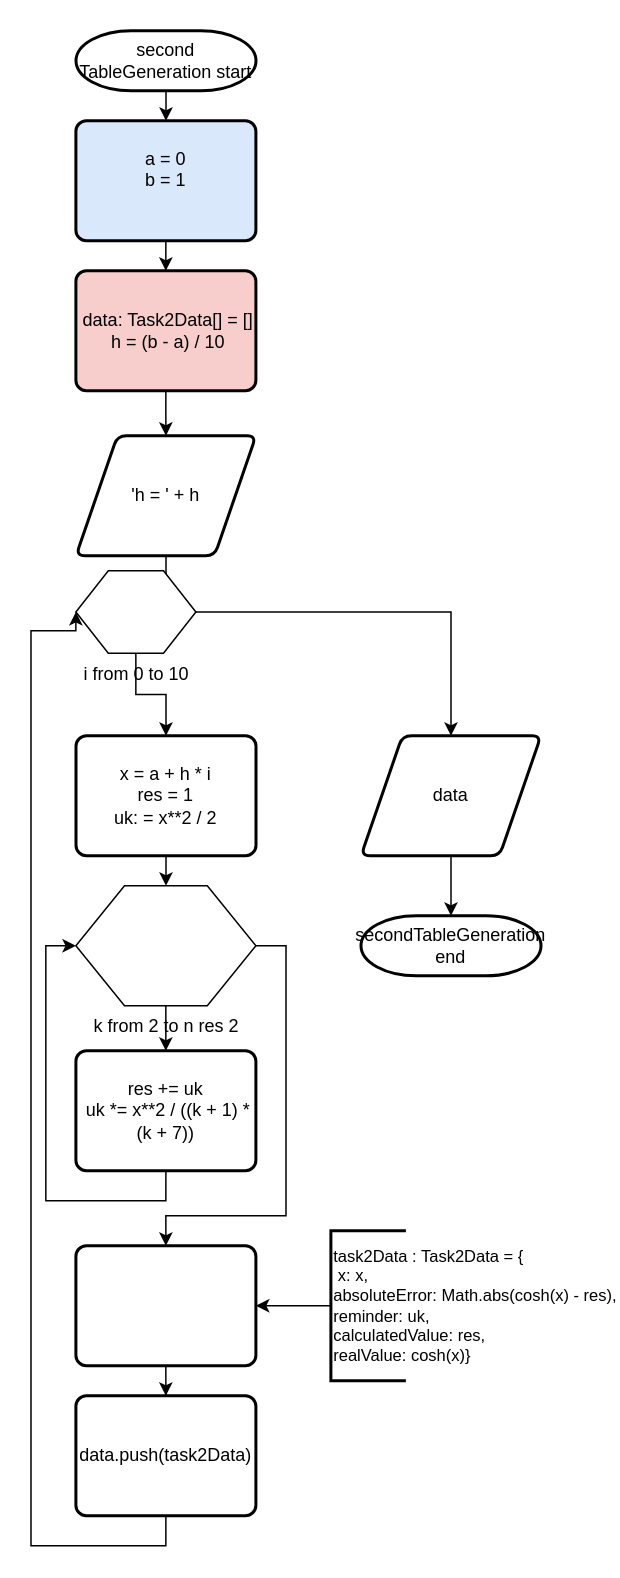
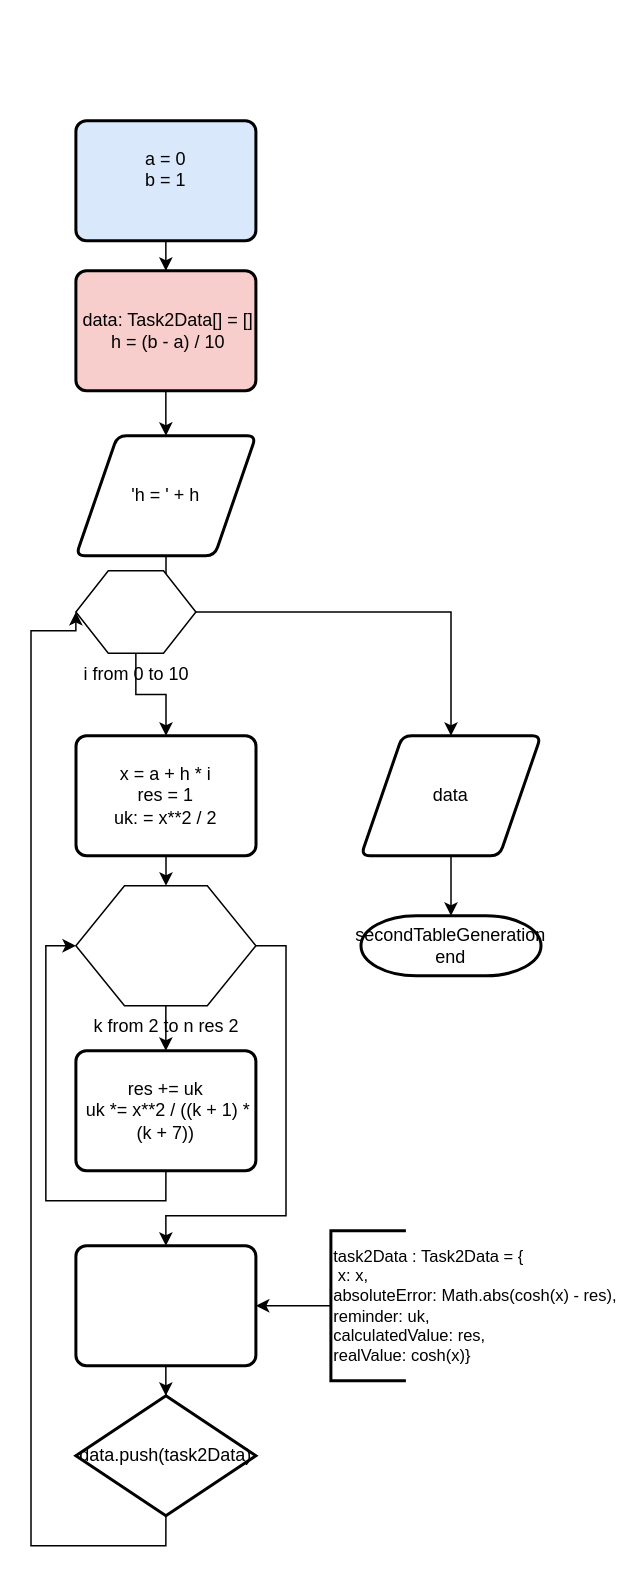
(166, 61) -> none
(166, 101) -> none
(166, 1456) -> (166, 1456)
